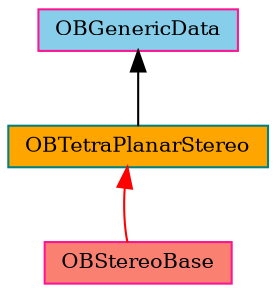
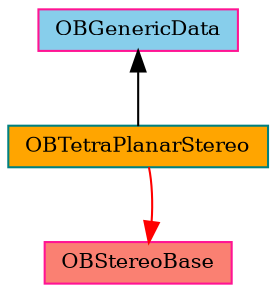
(124, 215) -> (152, 194)
